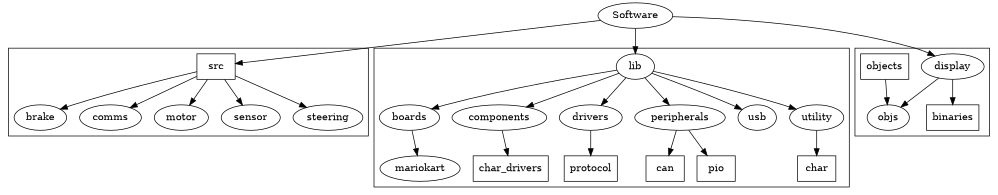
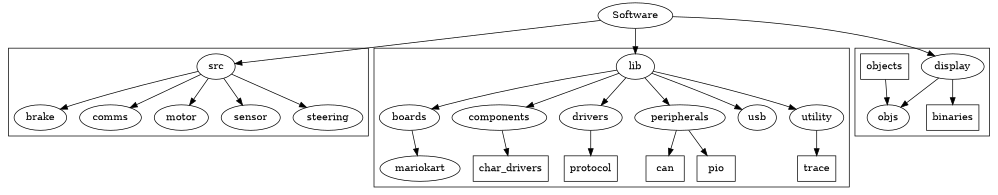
(216, 67) -> (216, 67)
(817, 169) -> (817, 169)
